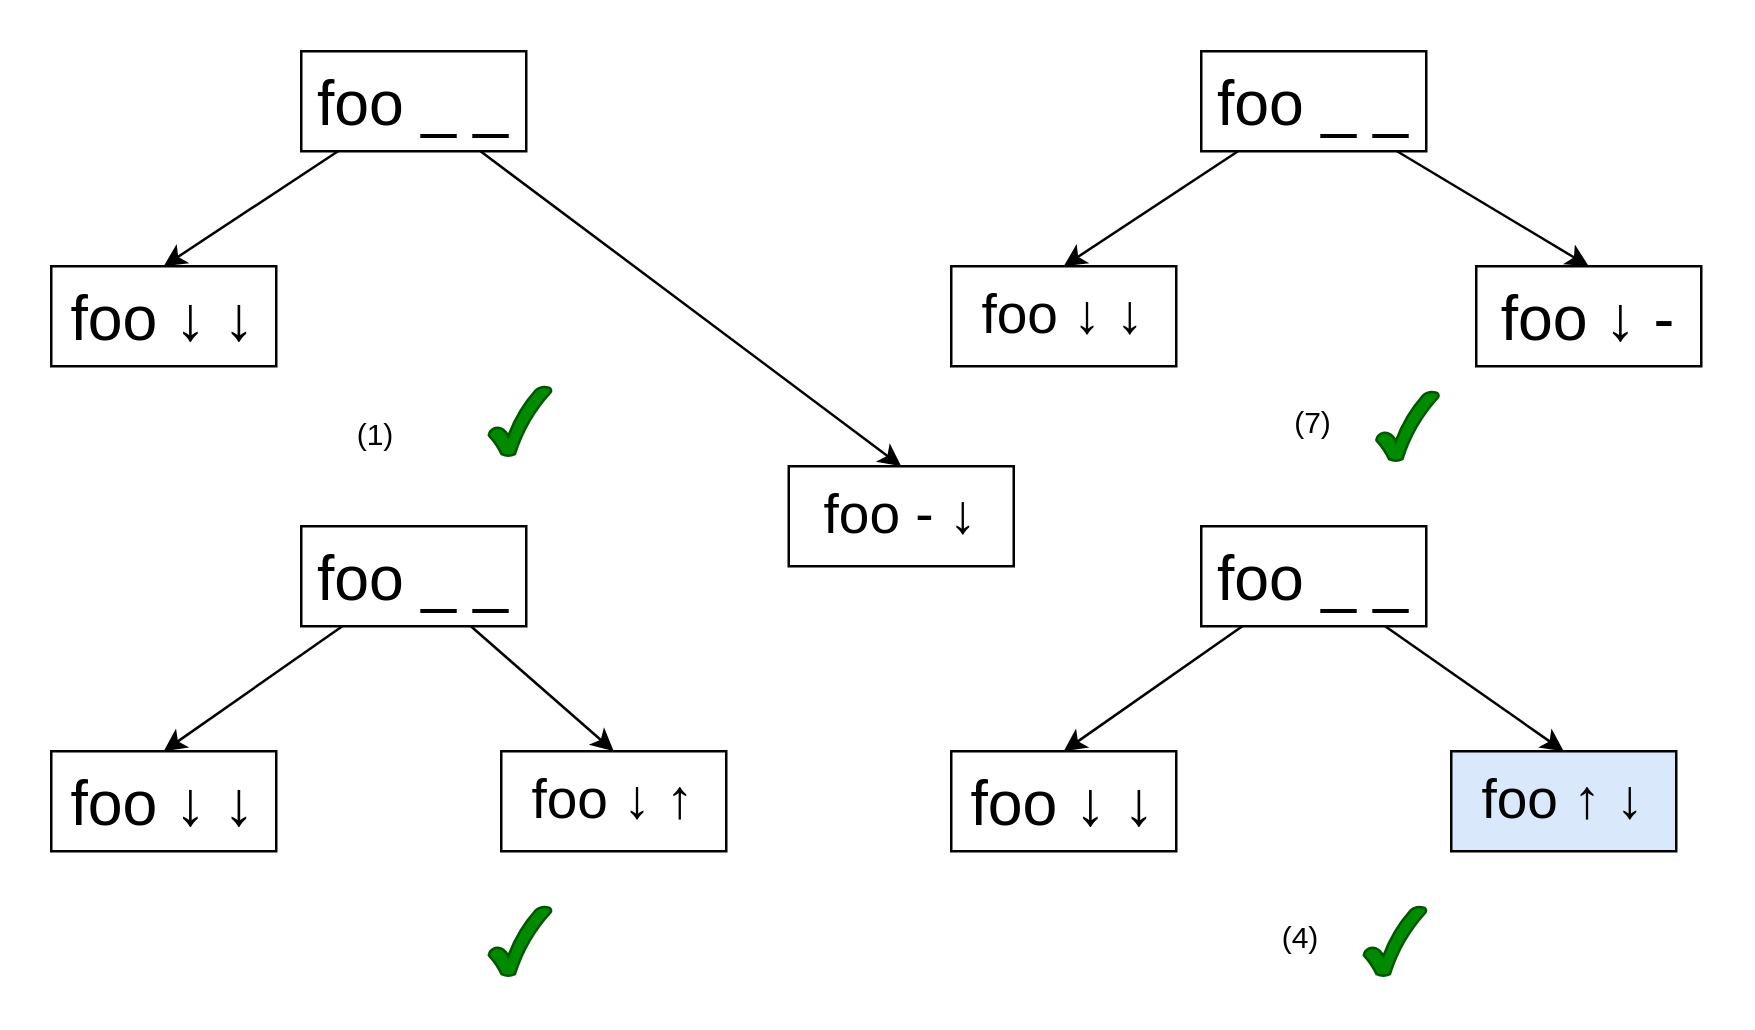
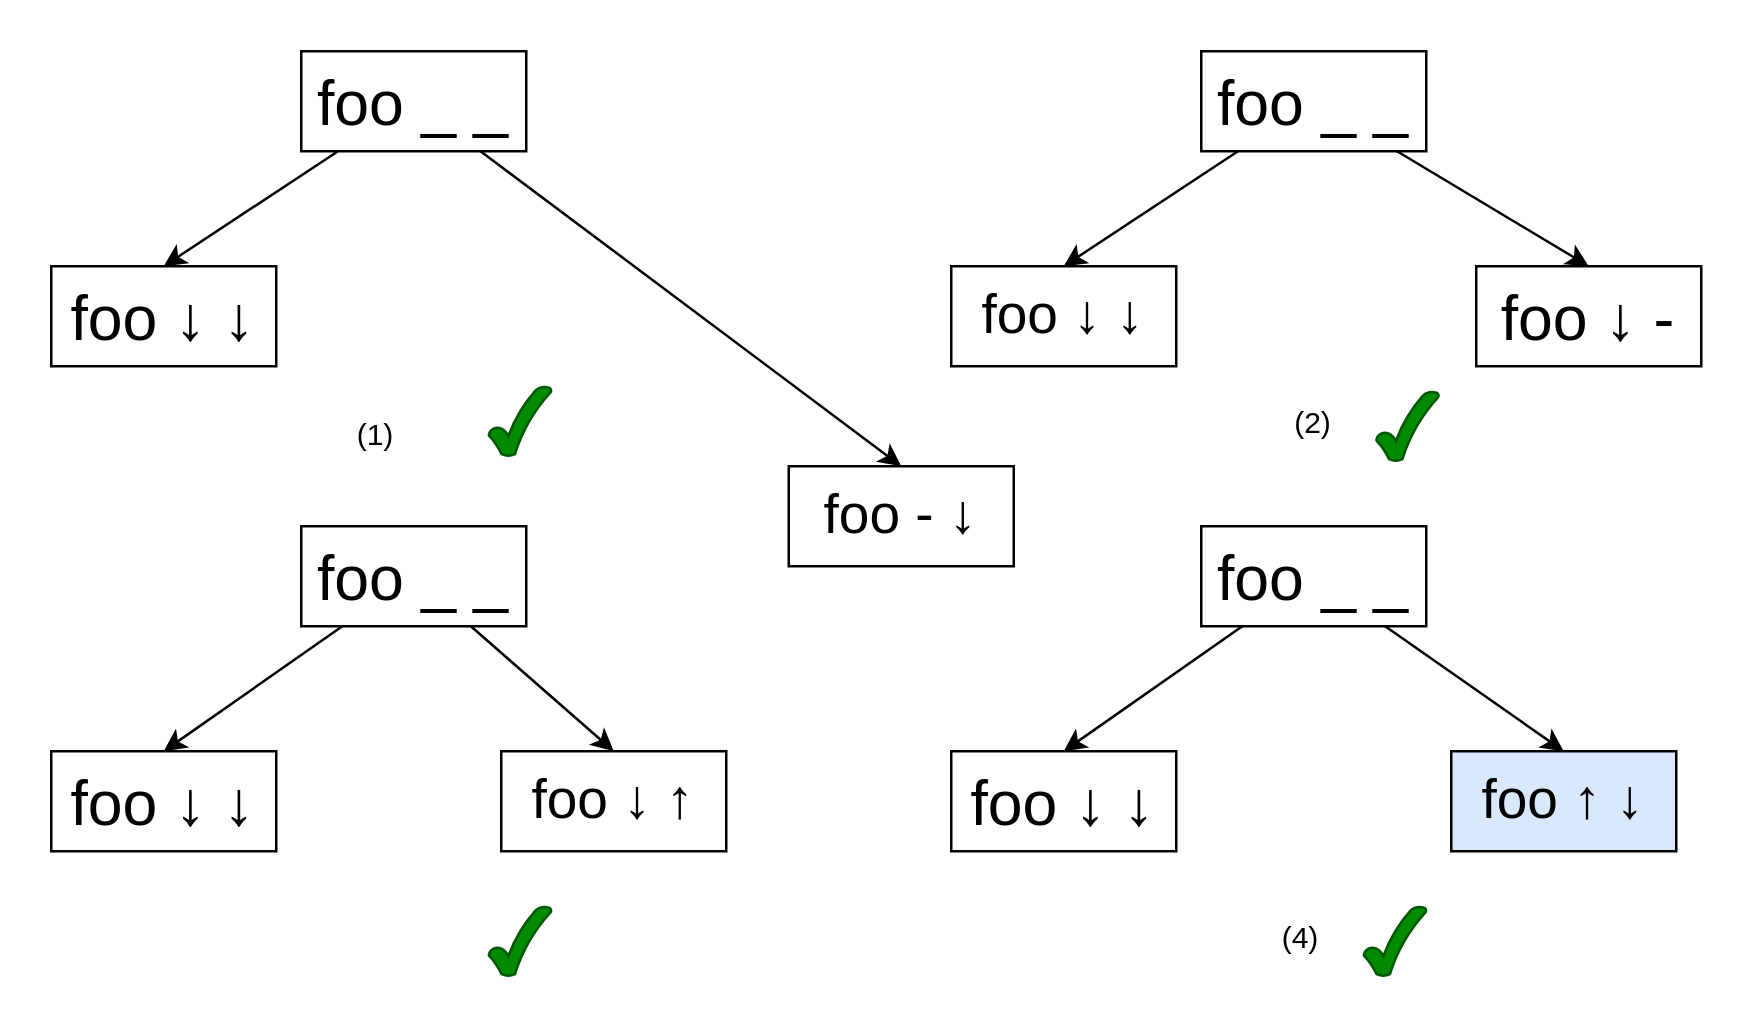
(1314, 424) -> (1314, 424)
